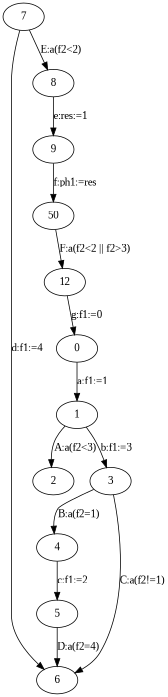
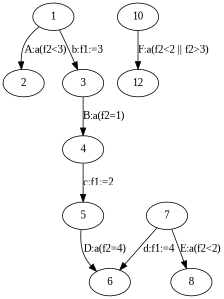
(53, 149) -> none
(53, 216) -> (138, 17)
(77, 348) -> none
(119, 588) -> none
